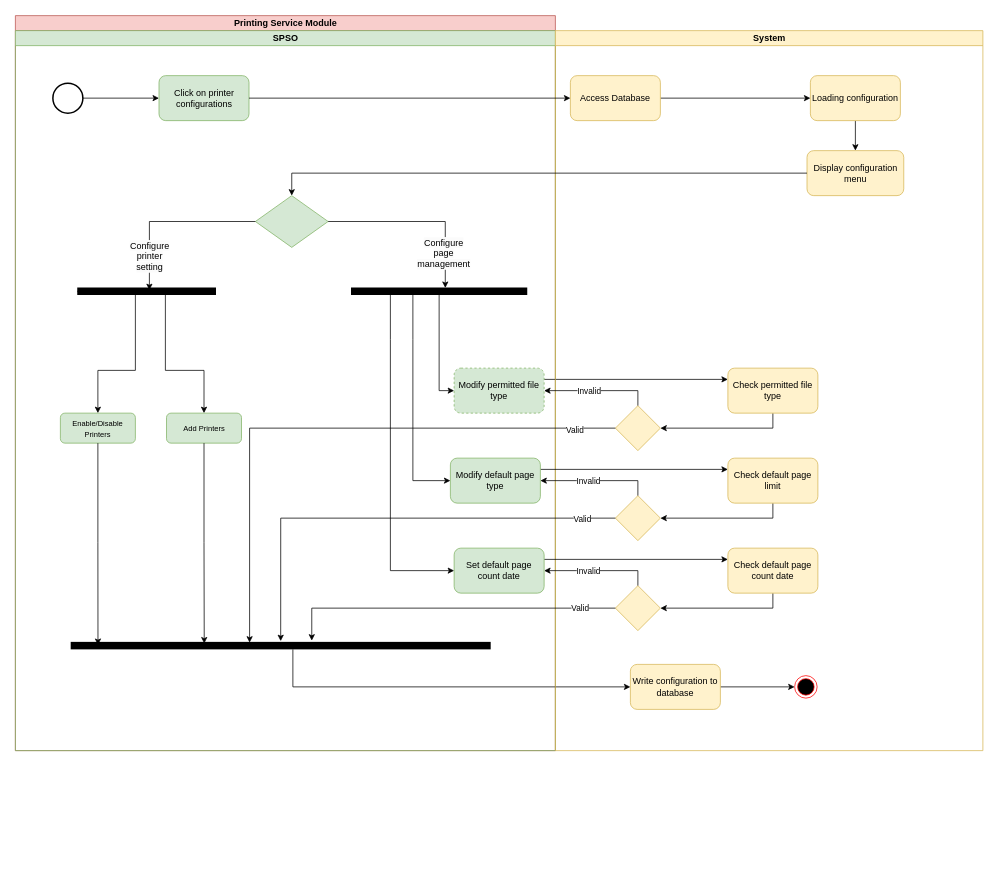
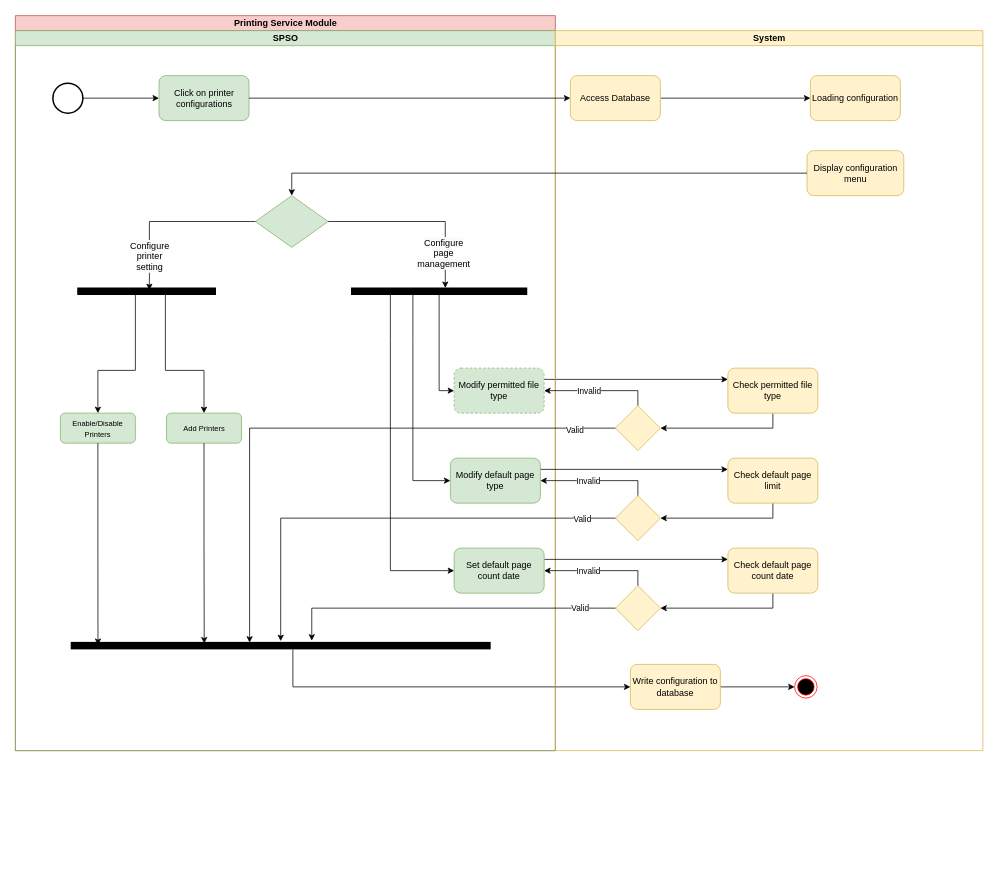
(855, 132) -> none
